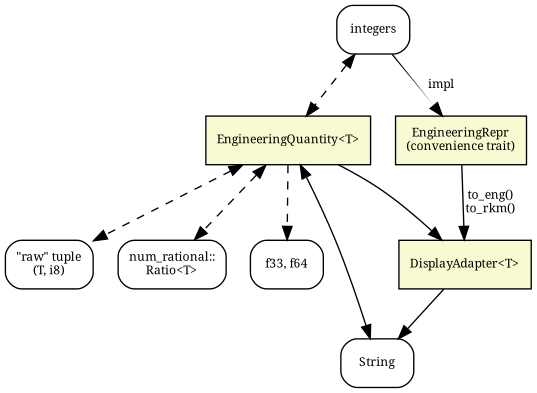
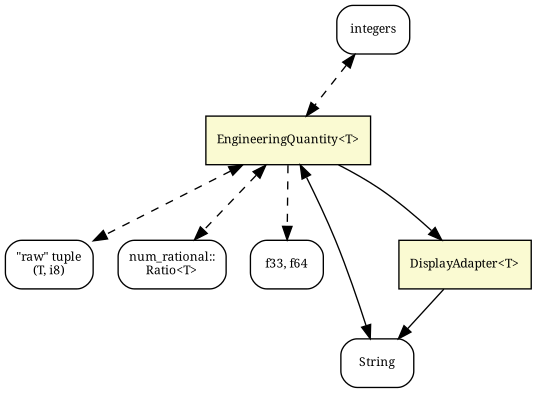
(461, 140) -> none
